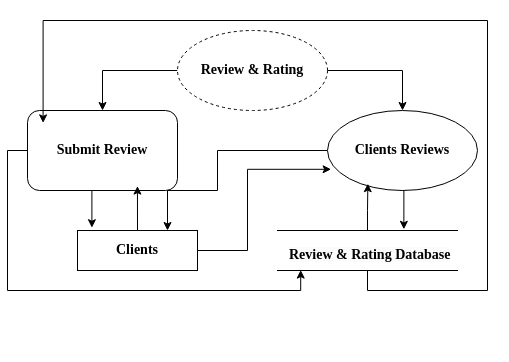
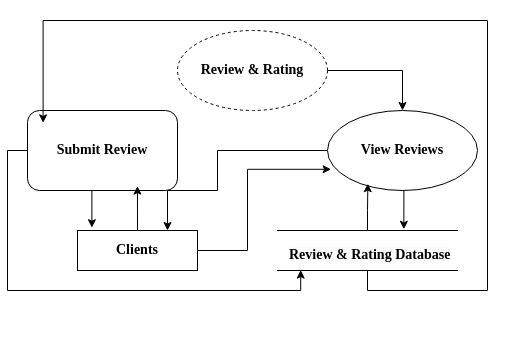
(124, 71) -> none
(403, 151) -> (403, 151)
